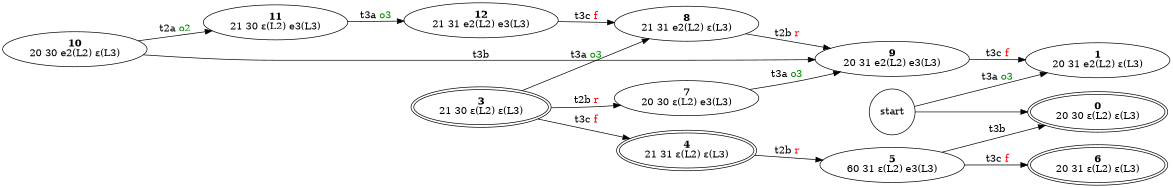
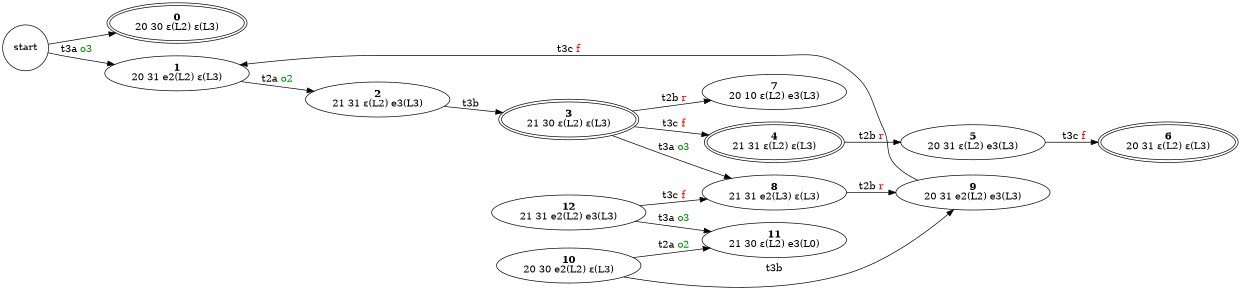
(372, 21) -> (670, 226)
(276, 26) -> (774, 244)
(687, 28) -> (774, 197)
(792, 82) -> none
none -> (378, 100)
(687, 102) -> (774, 96)
(990, 140) -> none
(892, 169) -> (973, 146)
